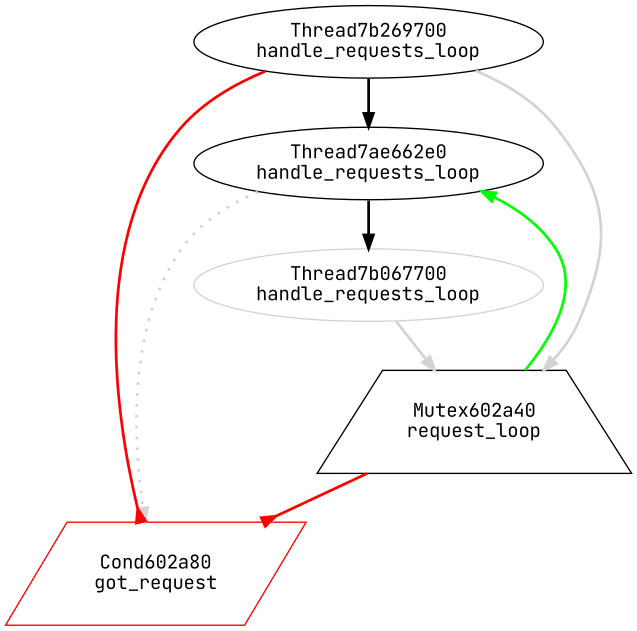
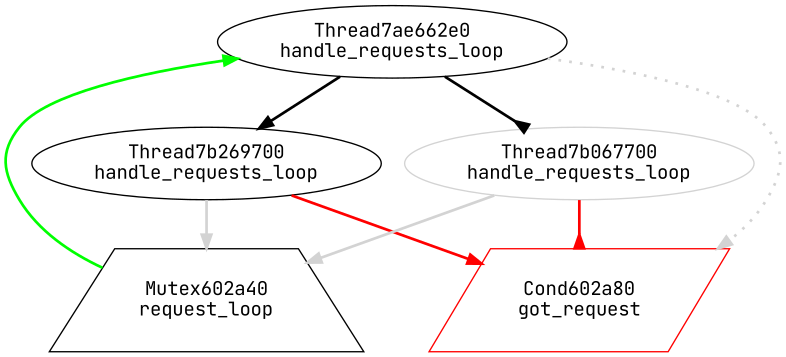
(369, 96) -> (305, 99)
(369, 218) -> (480, 99)
(123, 261) -> (380, 227)
(321, 495) -> (579, 217)
